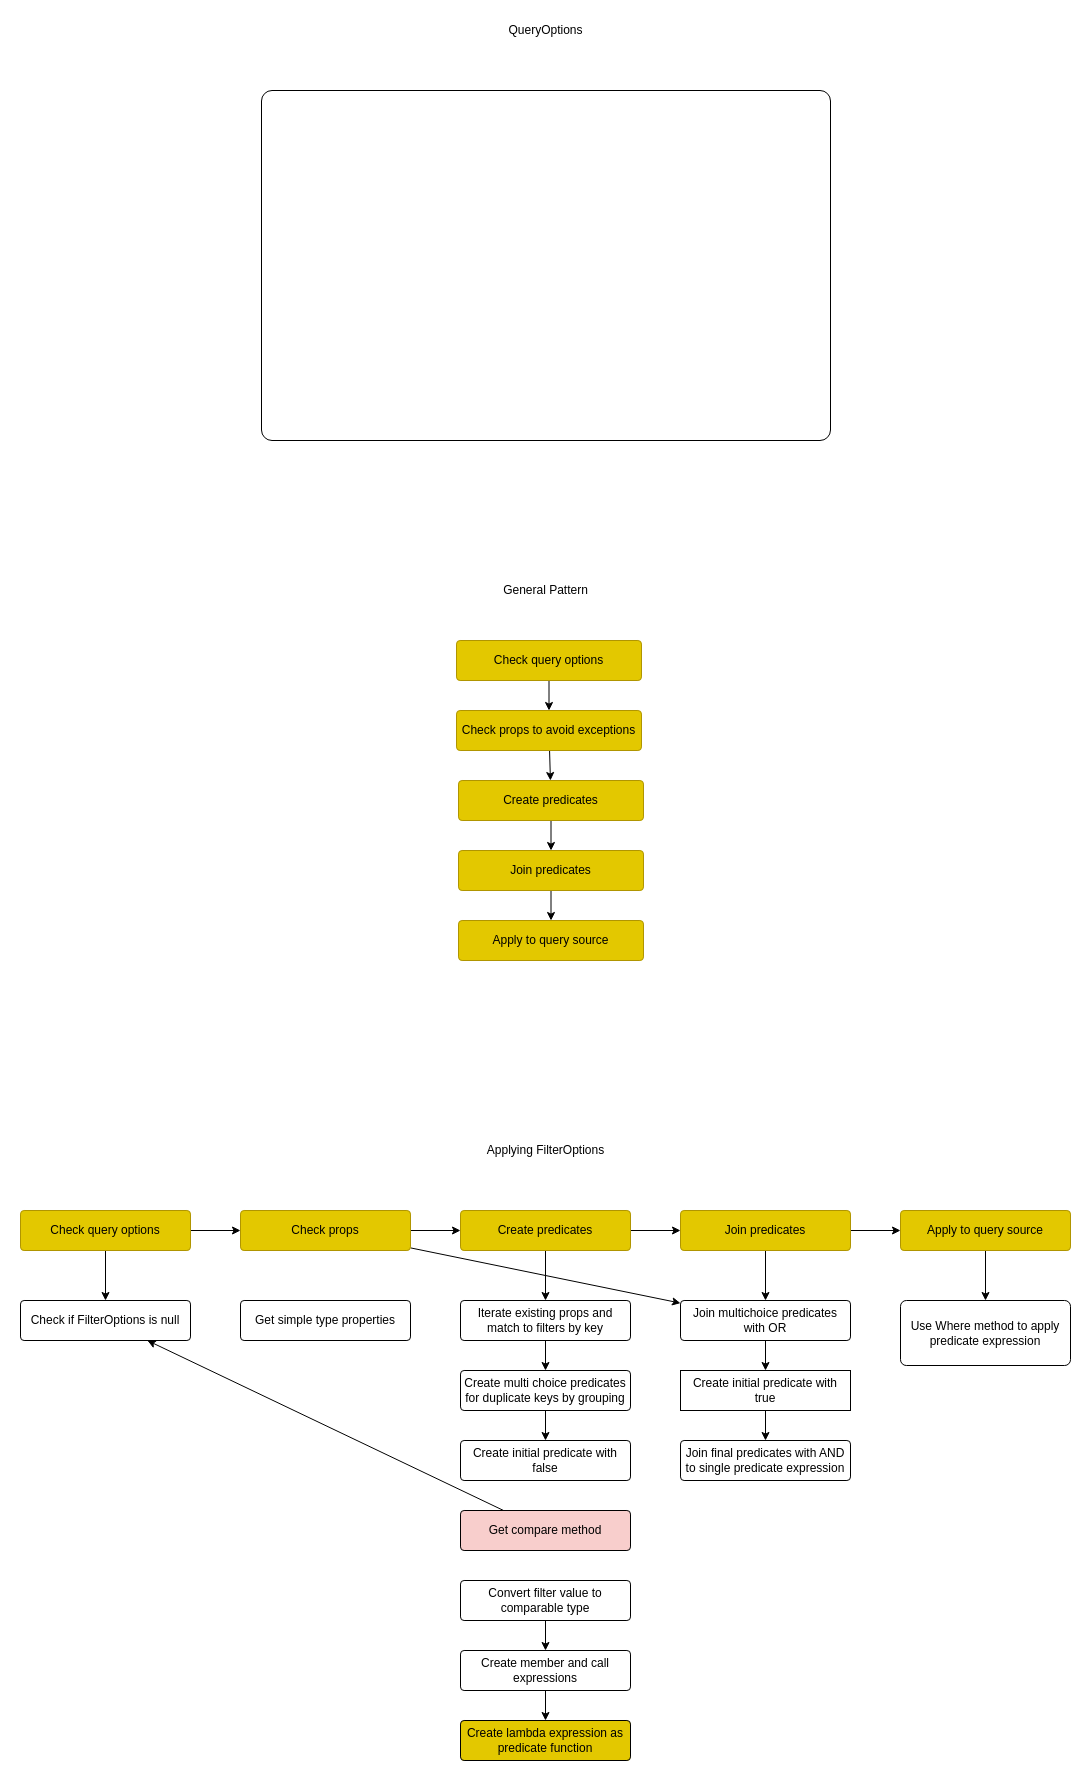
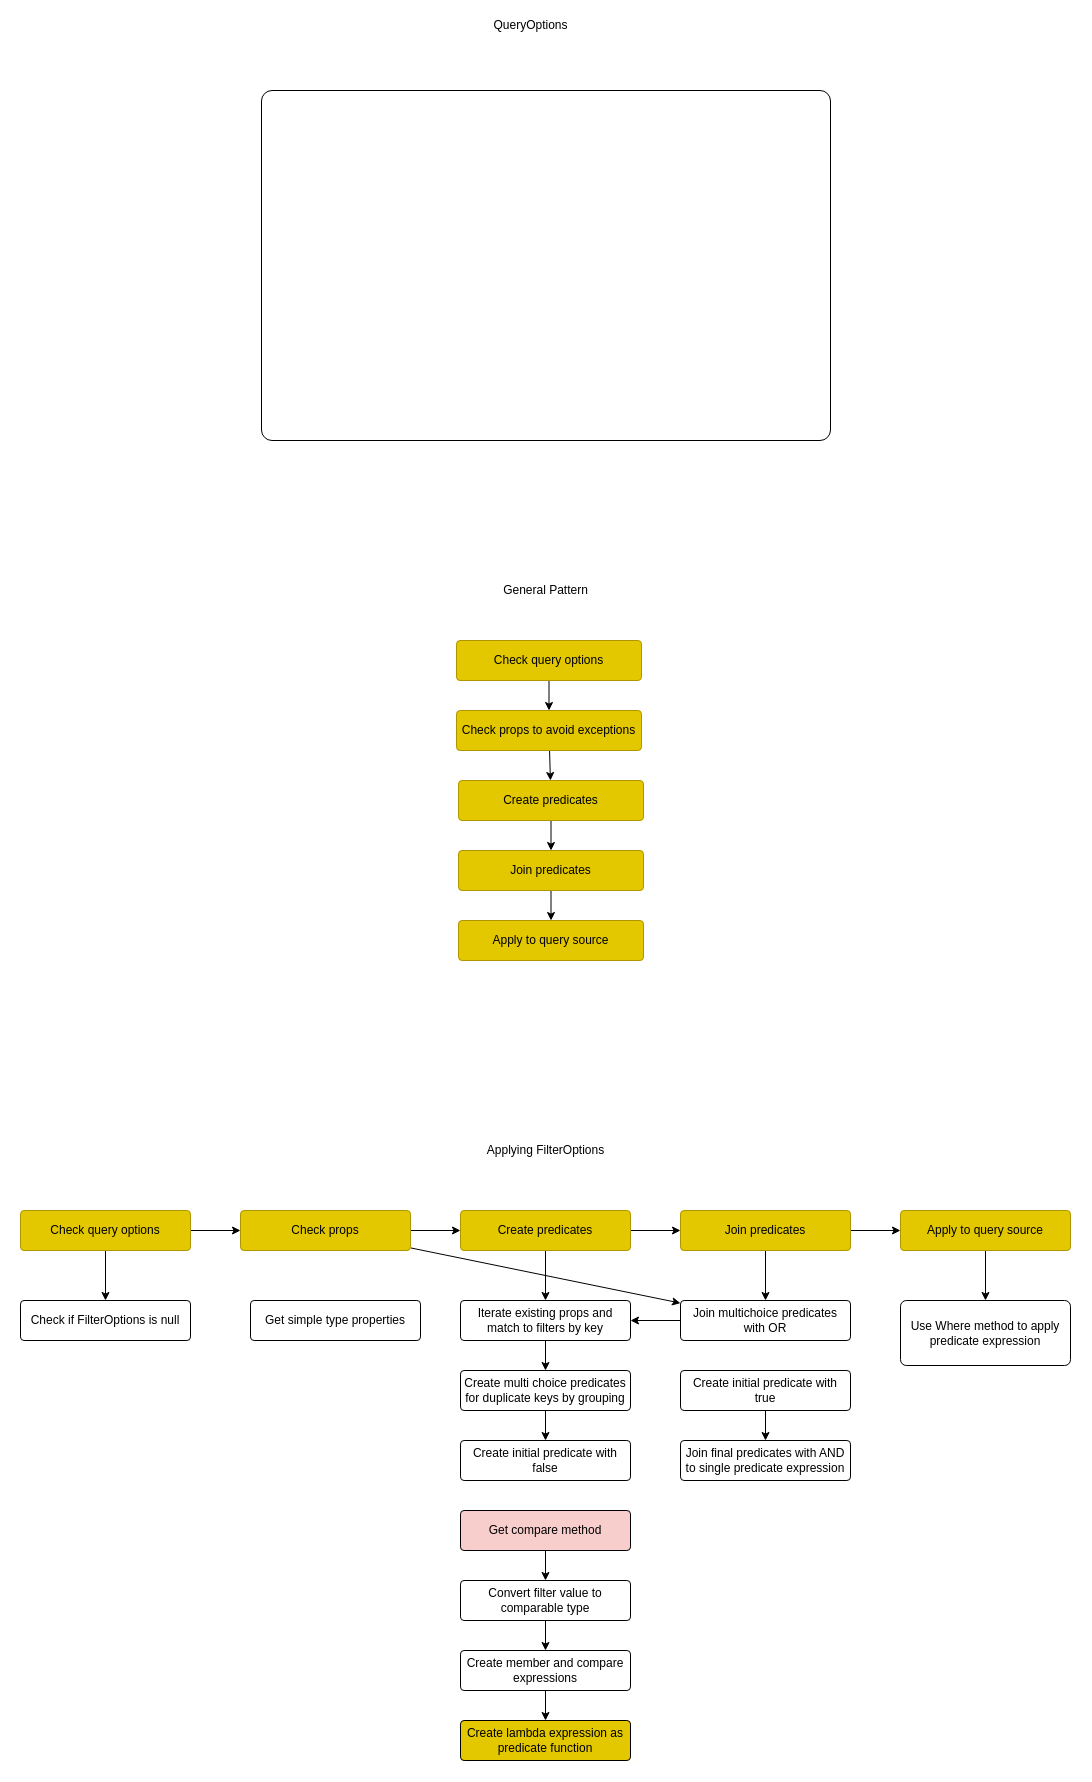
(546, 31) -> (531, 26)
(326, 1321) -> (336, 1321)
(766, 1352) -> (659, 1321)
(766, 1391) -> (766, 1391)
(328, 1427) -> (546, 1562)
(546, 1671) -> (546, 1671)
